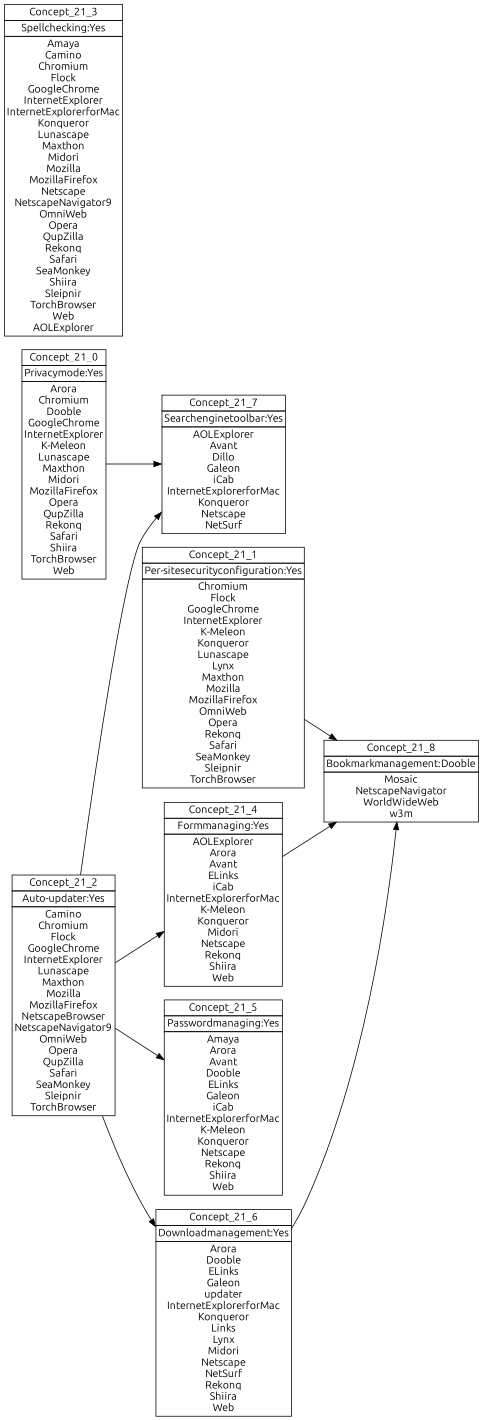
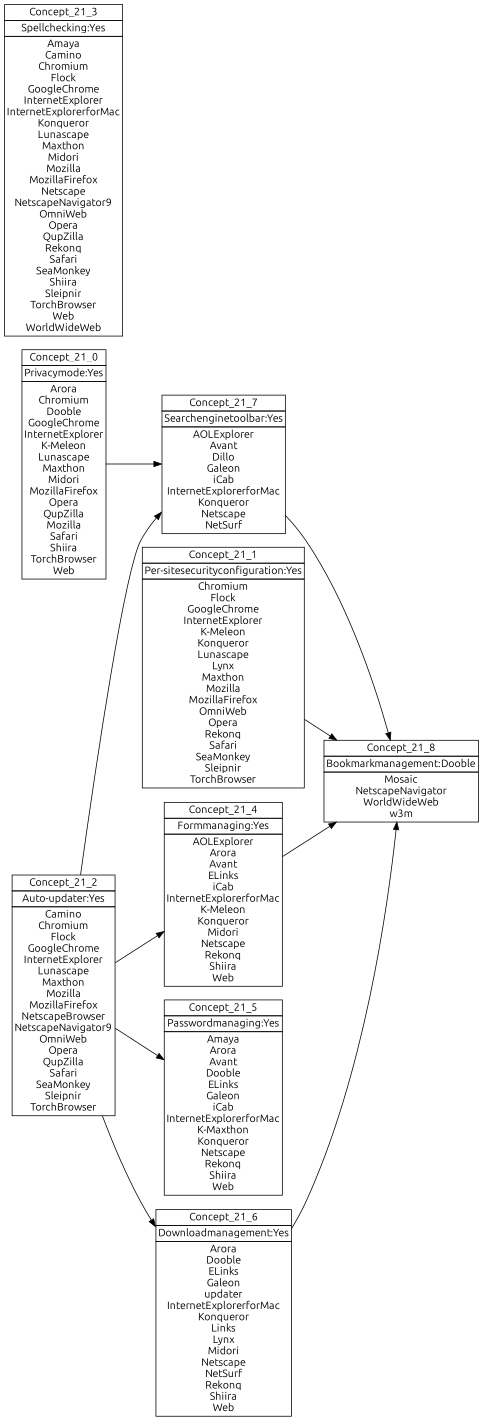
(64, 328) -> (64, 328)
(64, 525) -> (64, 525)
none -> (348, 618)
(223, 1130) -> (223, 1130)
